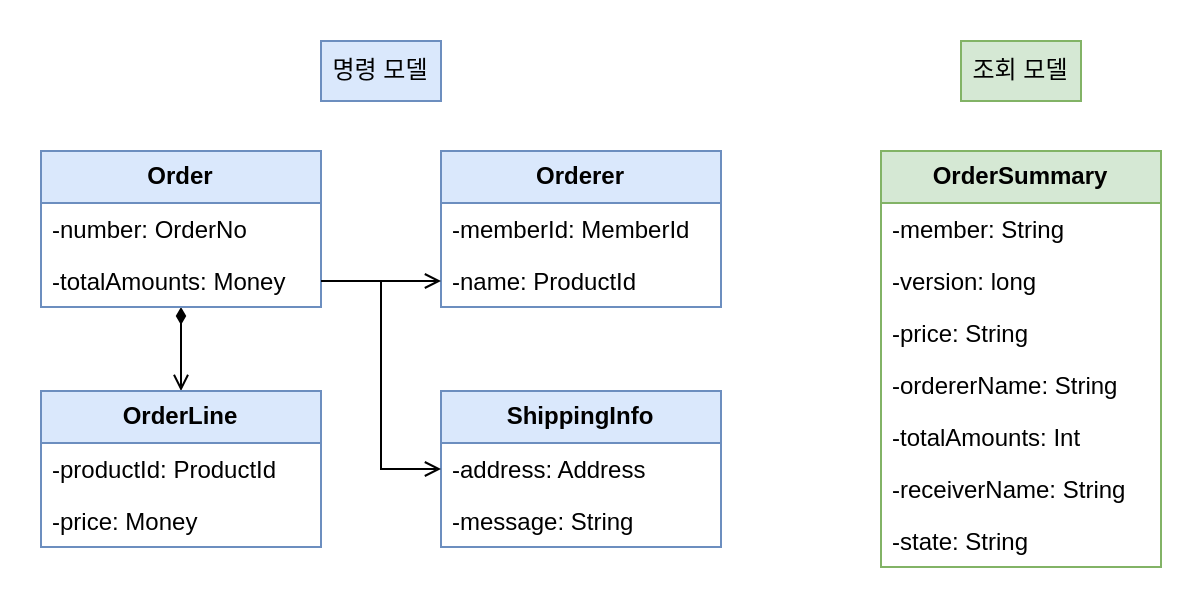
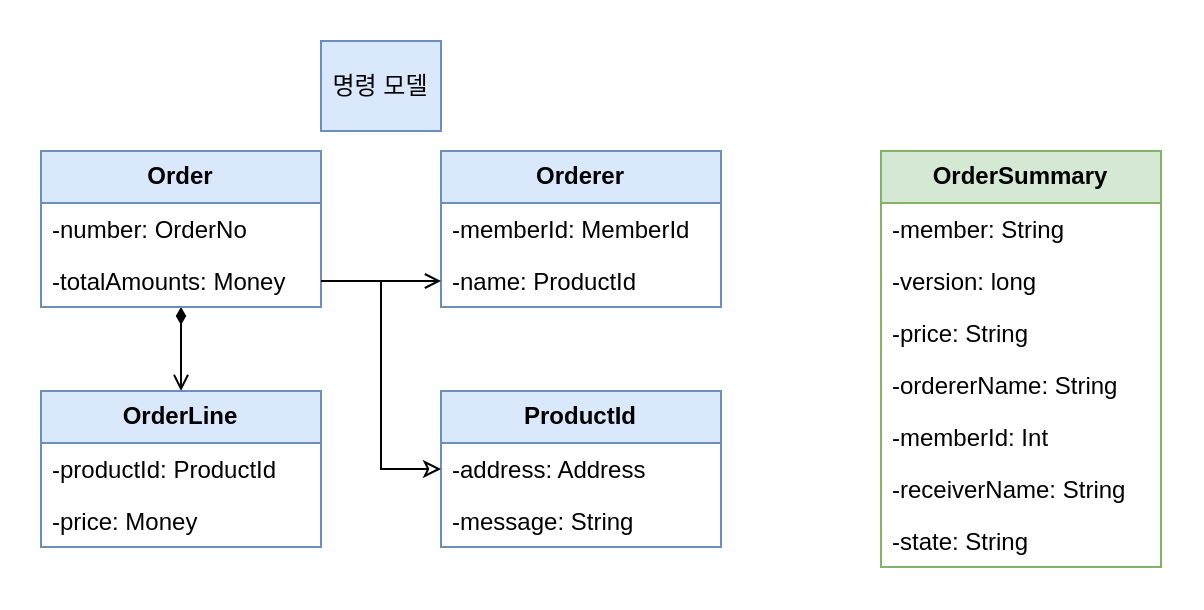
(381, 71) -> (381, 86)
(1021, 71) -> none
(581, 417) -> (581, 417)
(1005, 439) -> (981, 439)
(429, 469) -> (426, 469)
